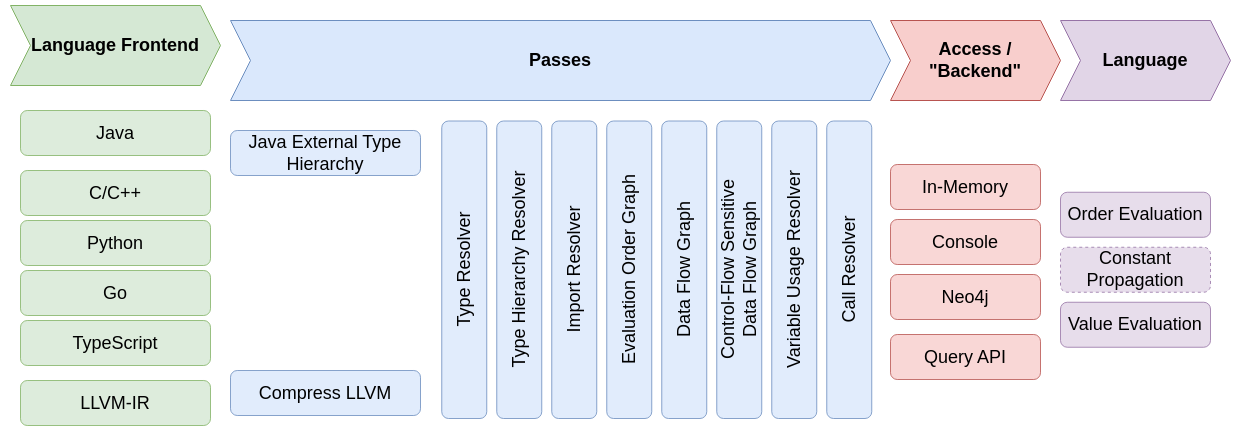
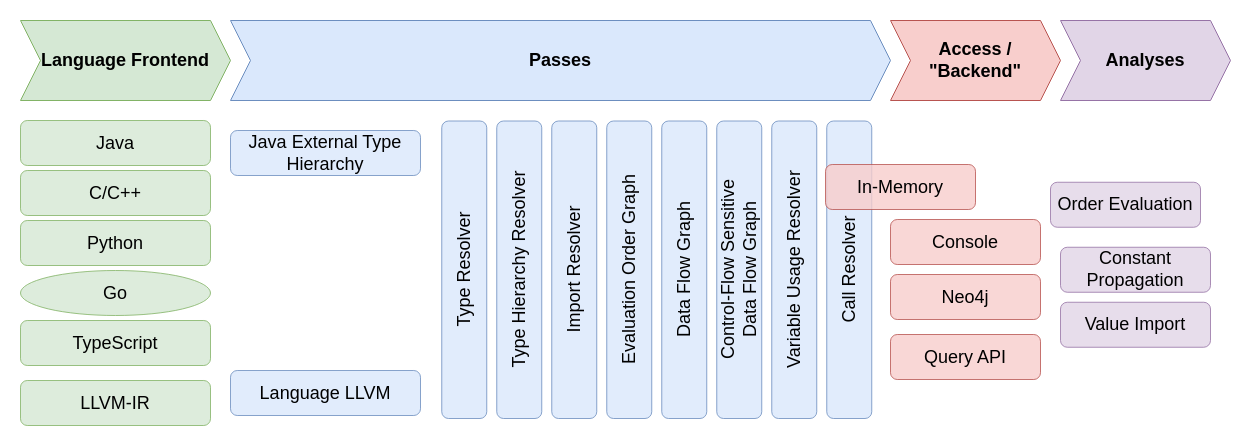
(116, 46) -> (126, 61)
(1146, 61) -> (1146, 61)
(116, 133) -> (116, 143)
(966, 187) -> (901, 187)
(1136, 215) -> (1126, 205)
(1136, 270) -> (1136, 270)
(116, 293) -> (116, 293)
(1136, 325) -> (1136, 325)
(326, 394) -> (326, 394)
